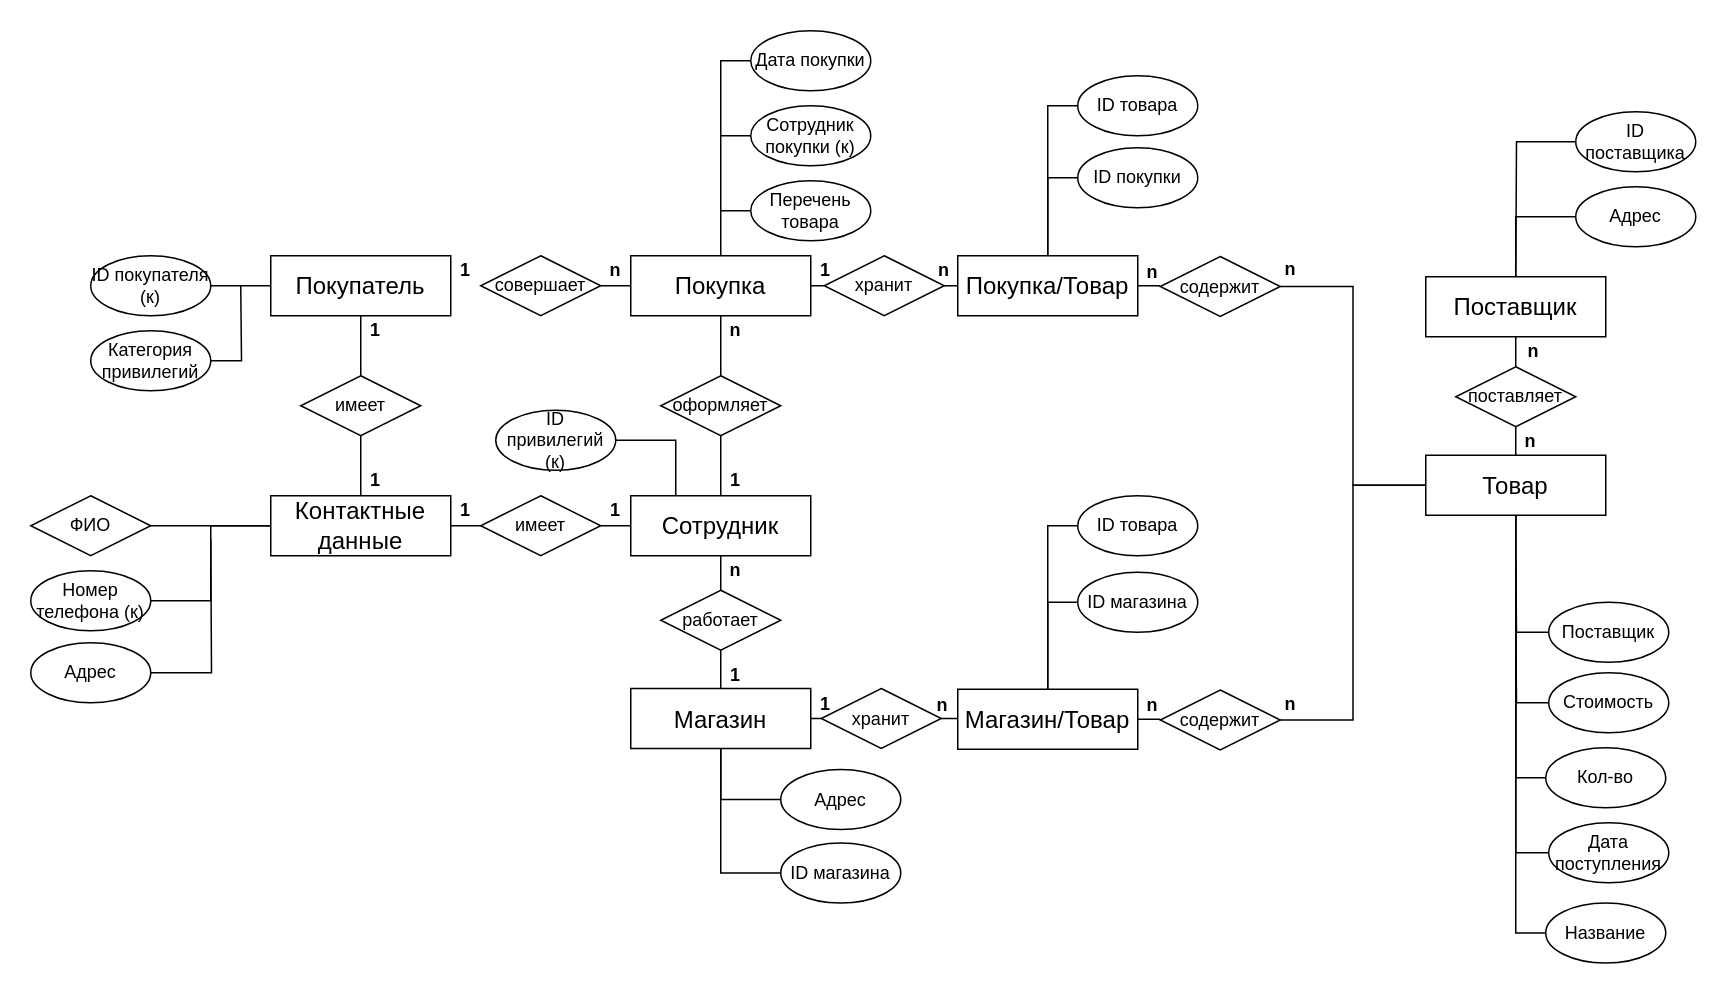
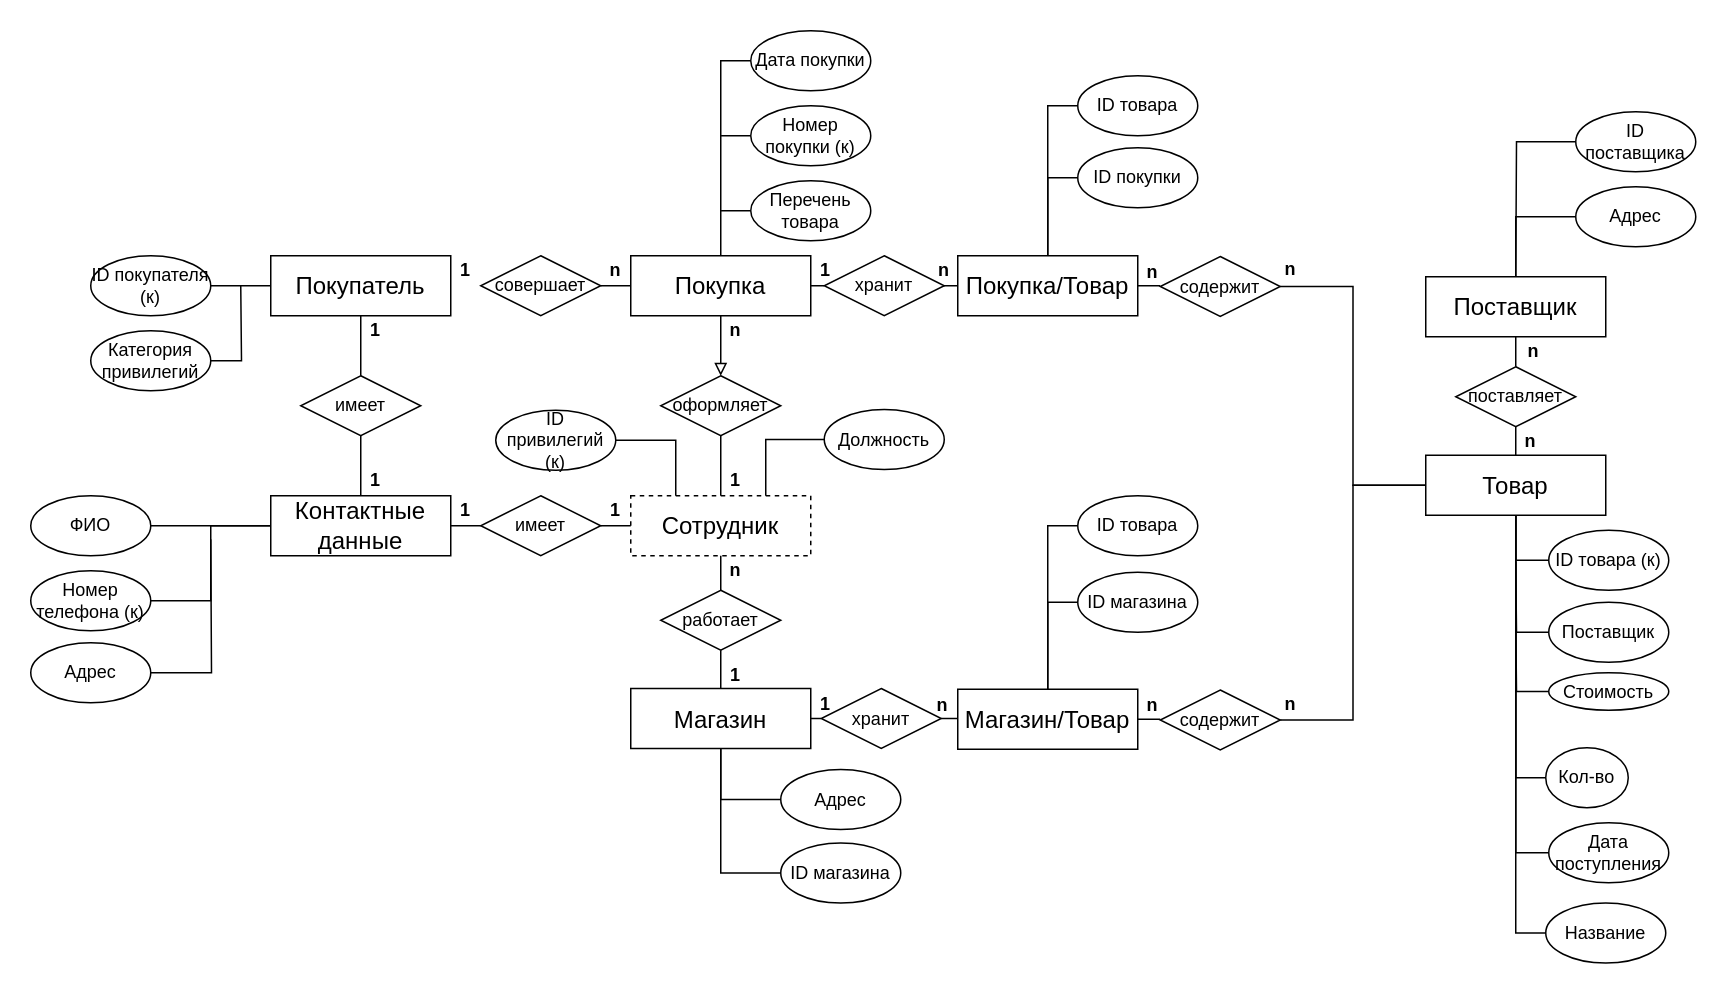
(811, 136) -> (811, 136)
(721, 367) -> (721, 362)
none -> (767, 440)
none -> (884, 440)
(91, 526) -> (91, 526)
(721, 526) -> (721, 526)
none -> (1534, 560)
none -> (1609, 560)
(1609, 703) -> (1609, 692)
(1606, 778) -> (1587, 778)
